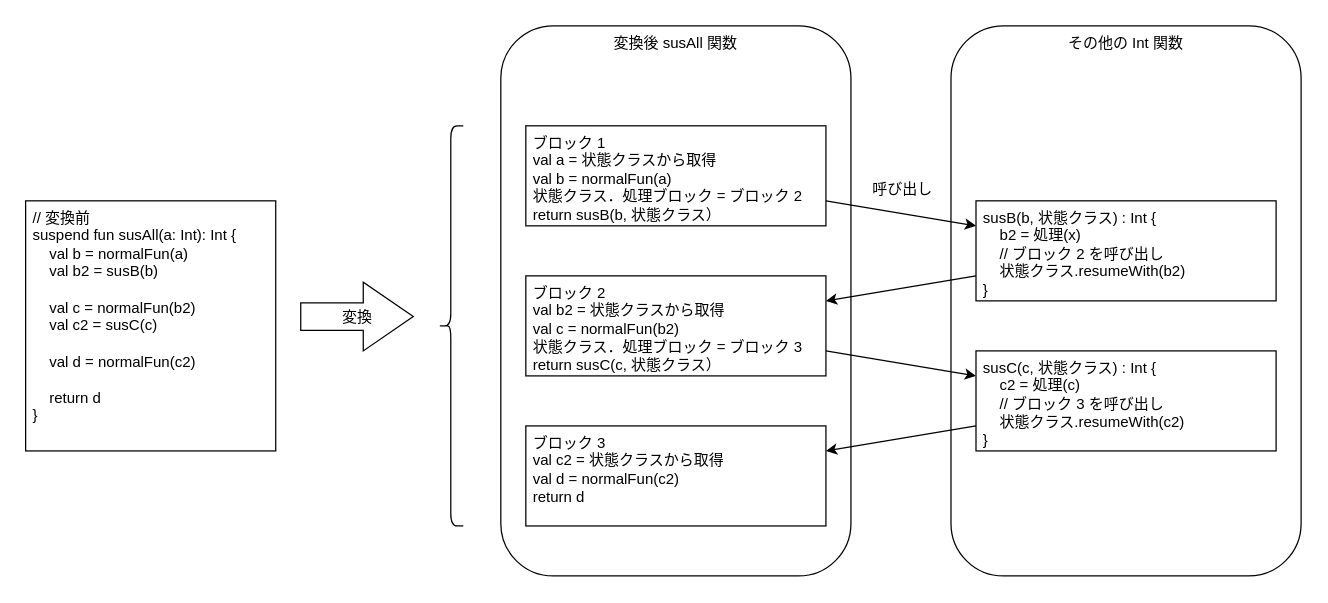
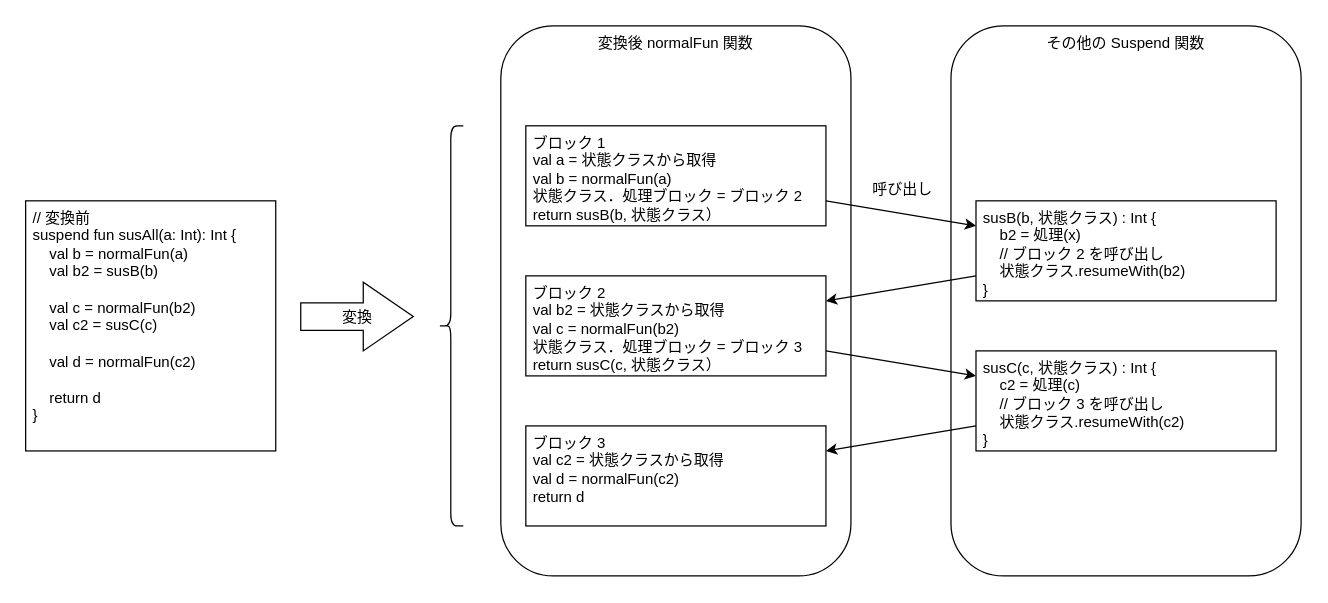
(676, 43) -> (676, 43)
(1126, 43) -> (1126, 43)
